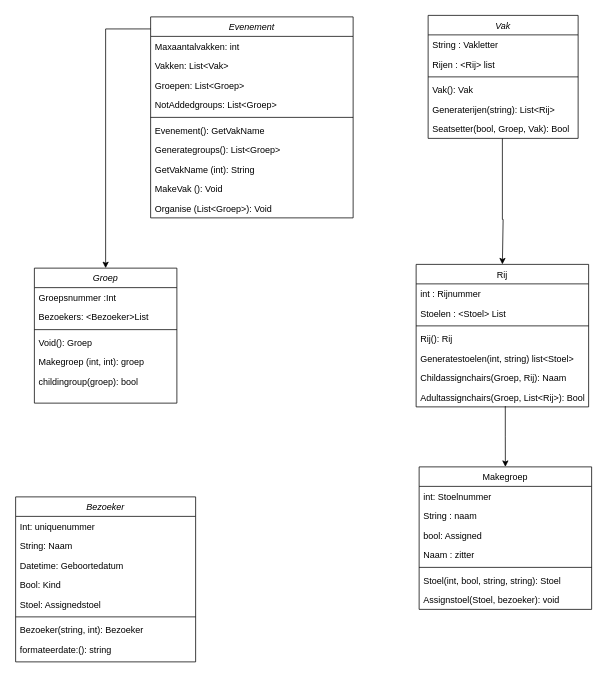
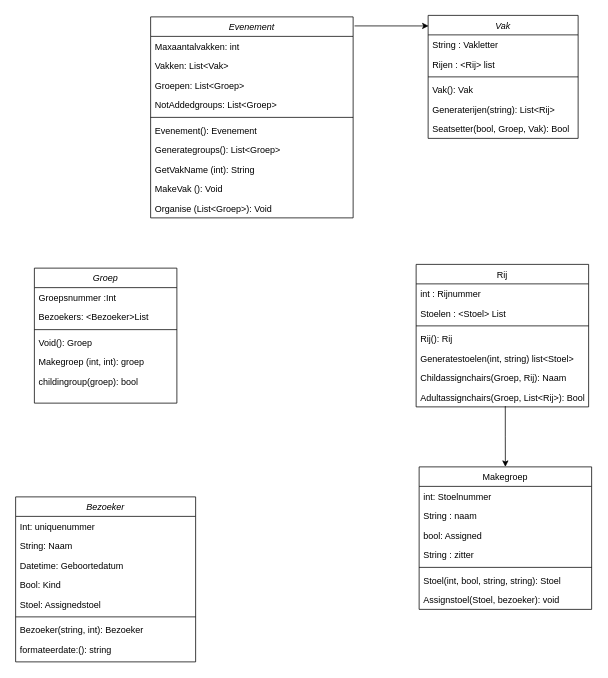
none -> (422, 26)
(210, 131) -> (208, 131)
(105, 145) -> none
(502, 181) -> none
(451, 555) -> (455, 555)
